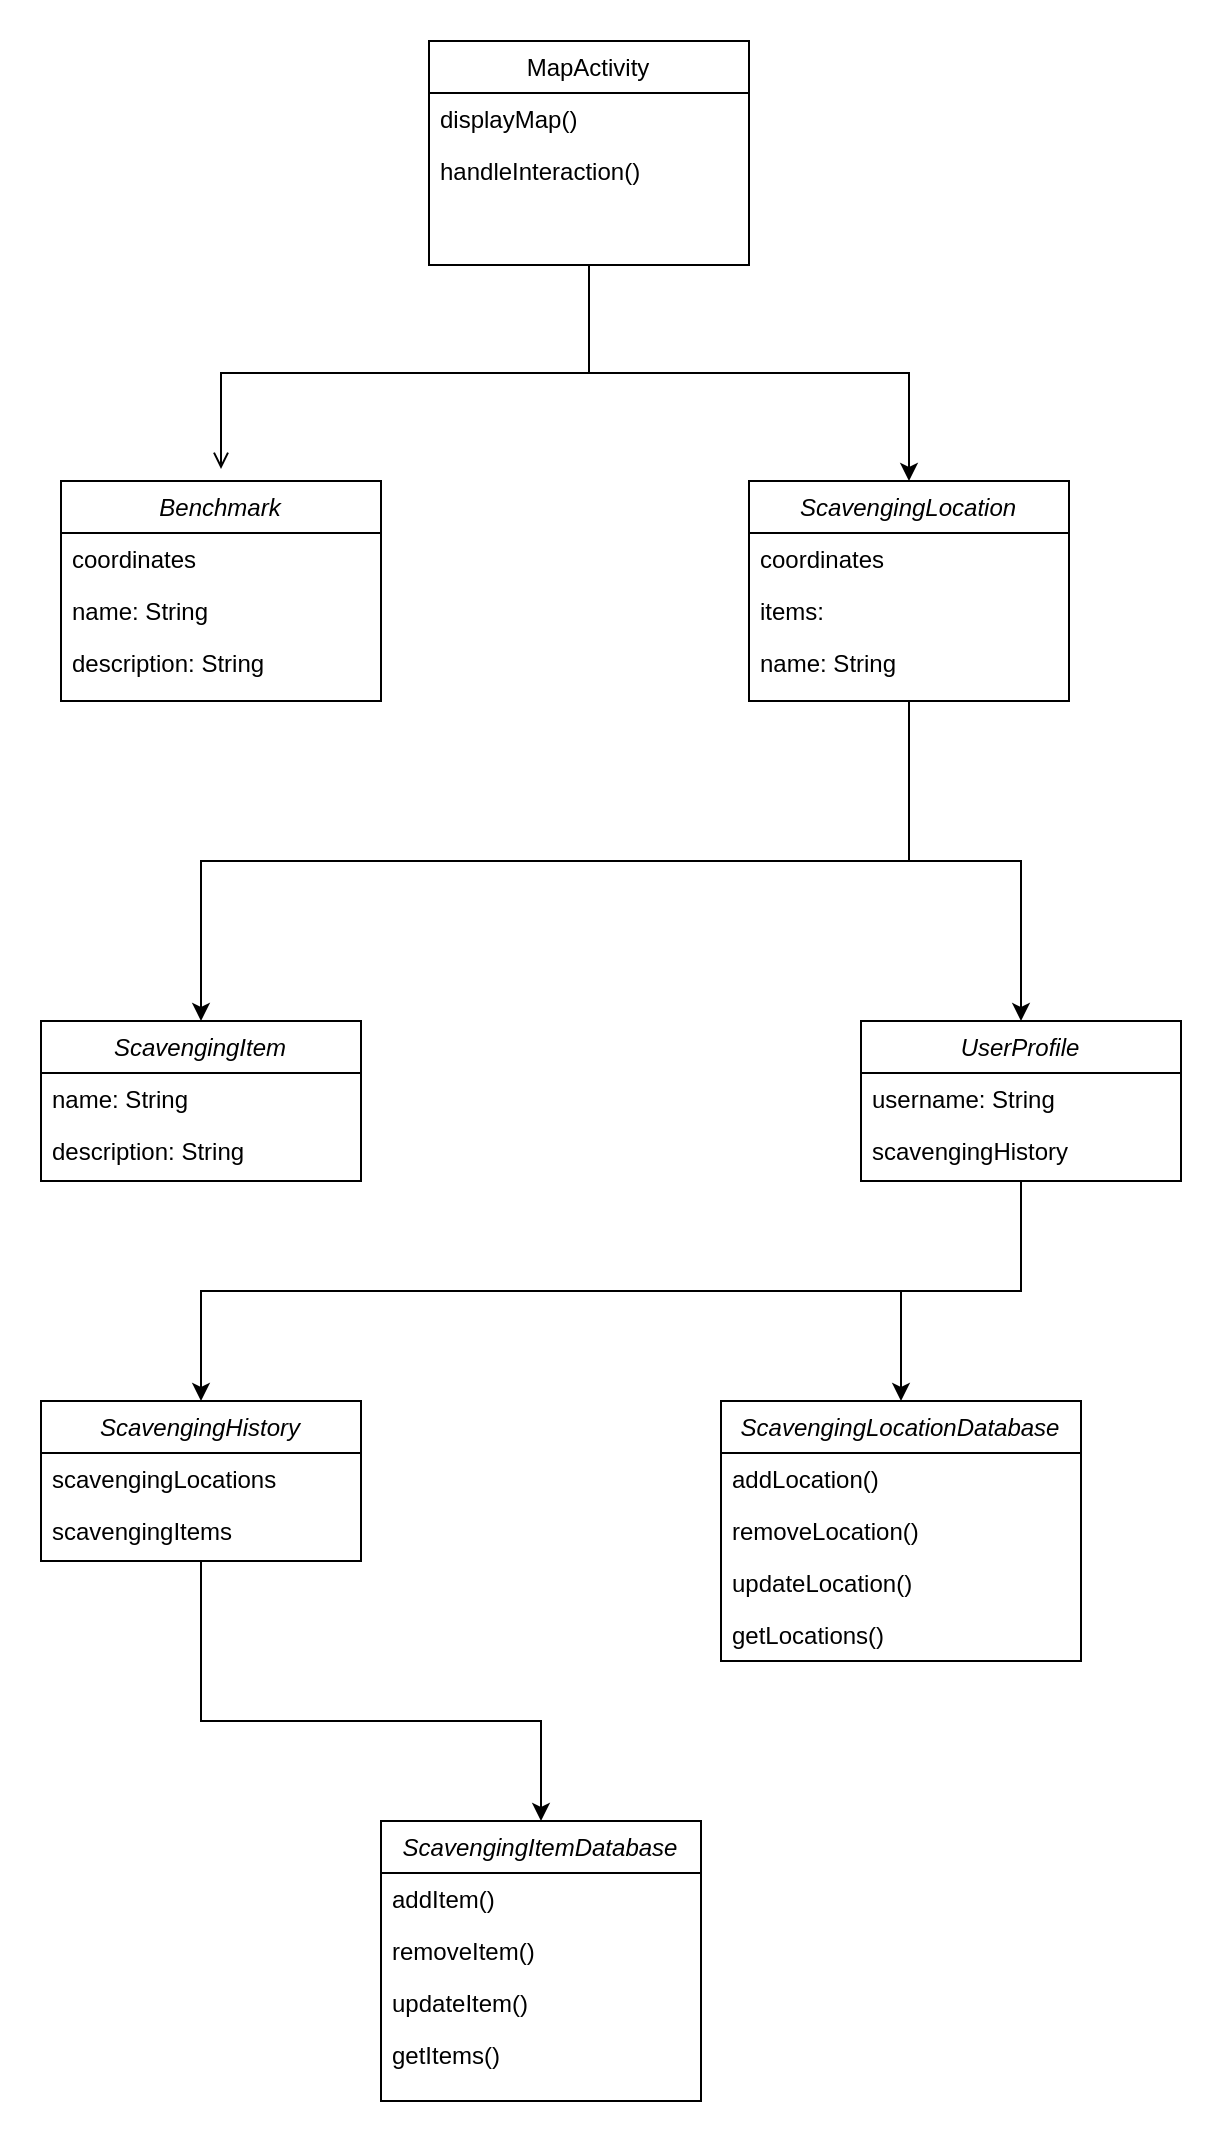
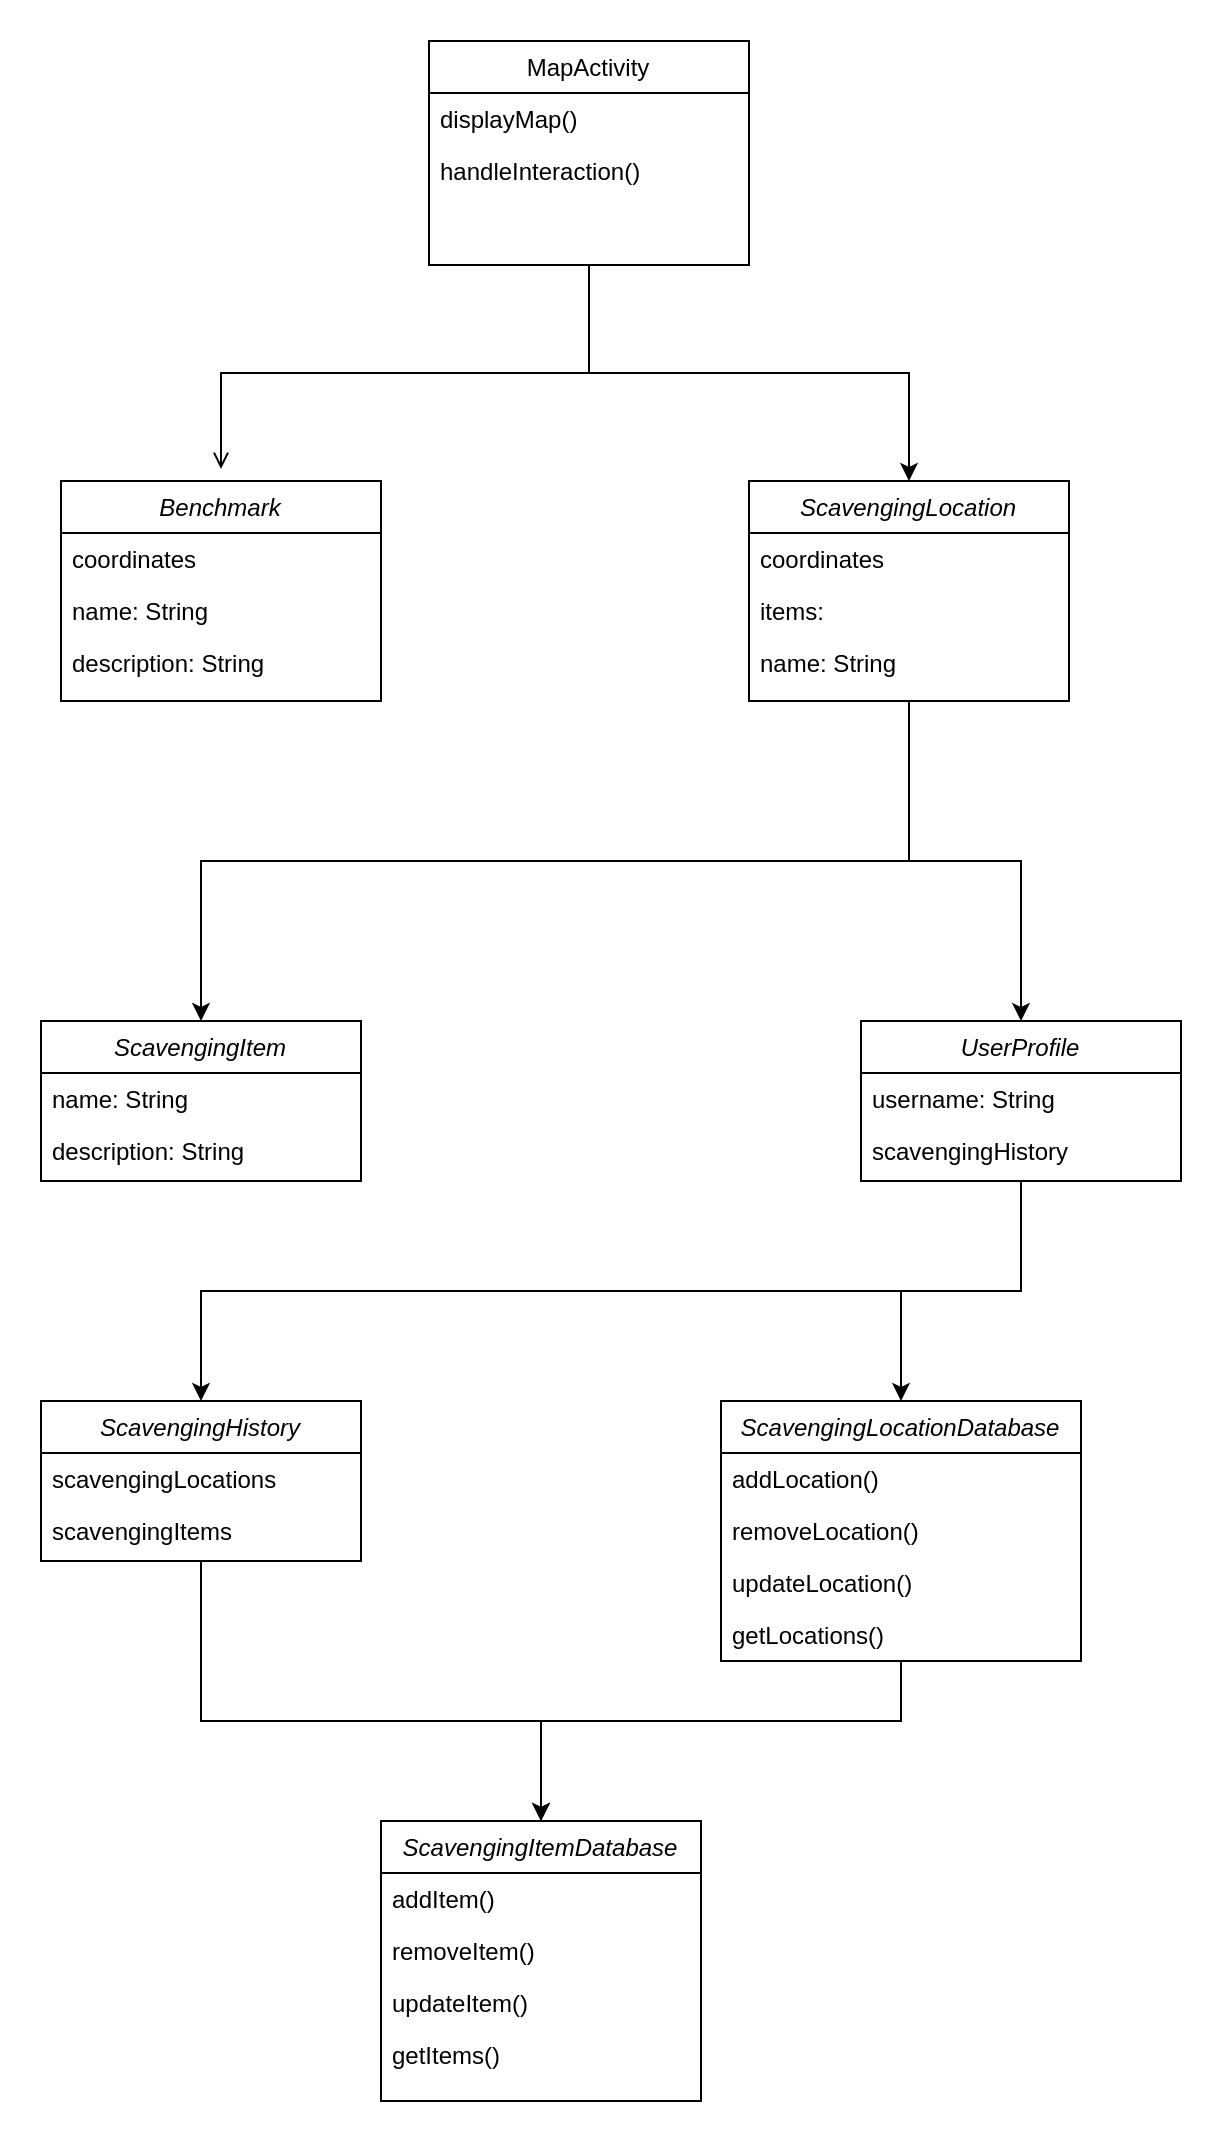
none -> (751, 1721)
